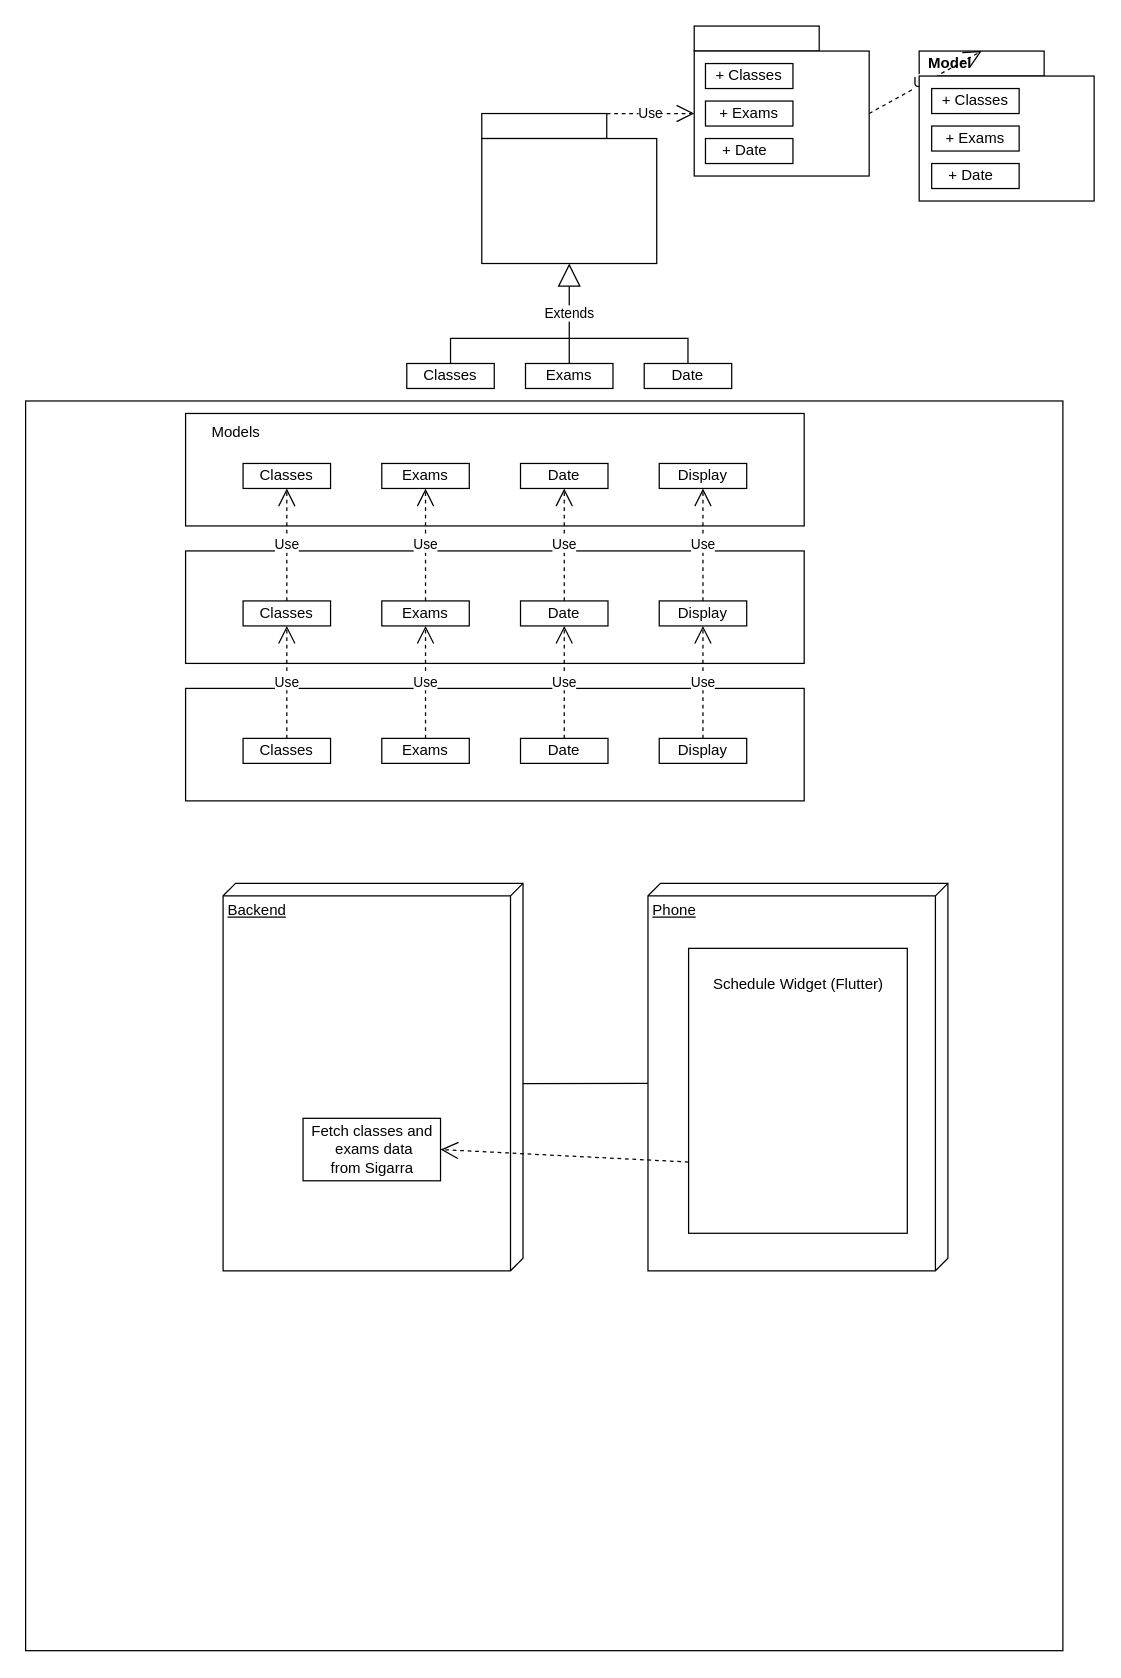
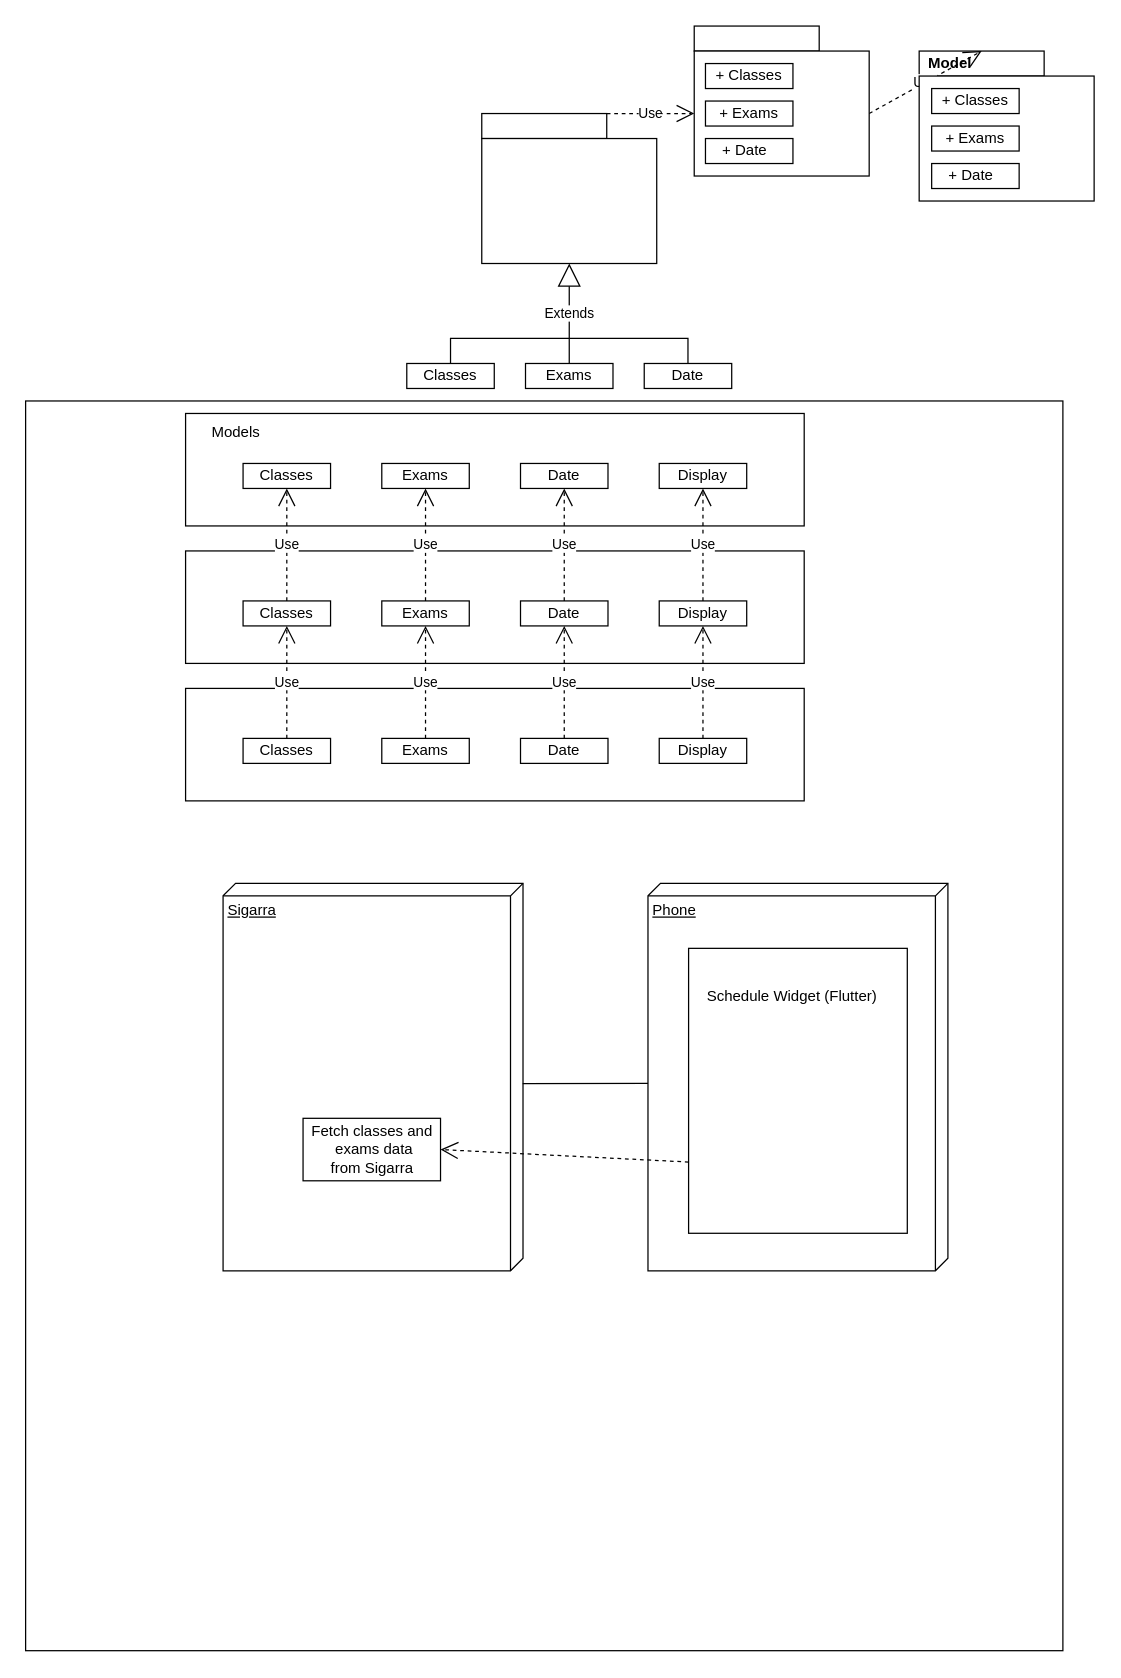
(258, 911) -> (256, 911)
(798, 984) -> (792, 997)
